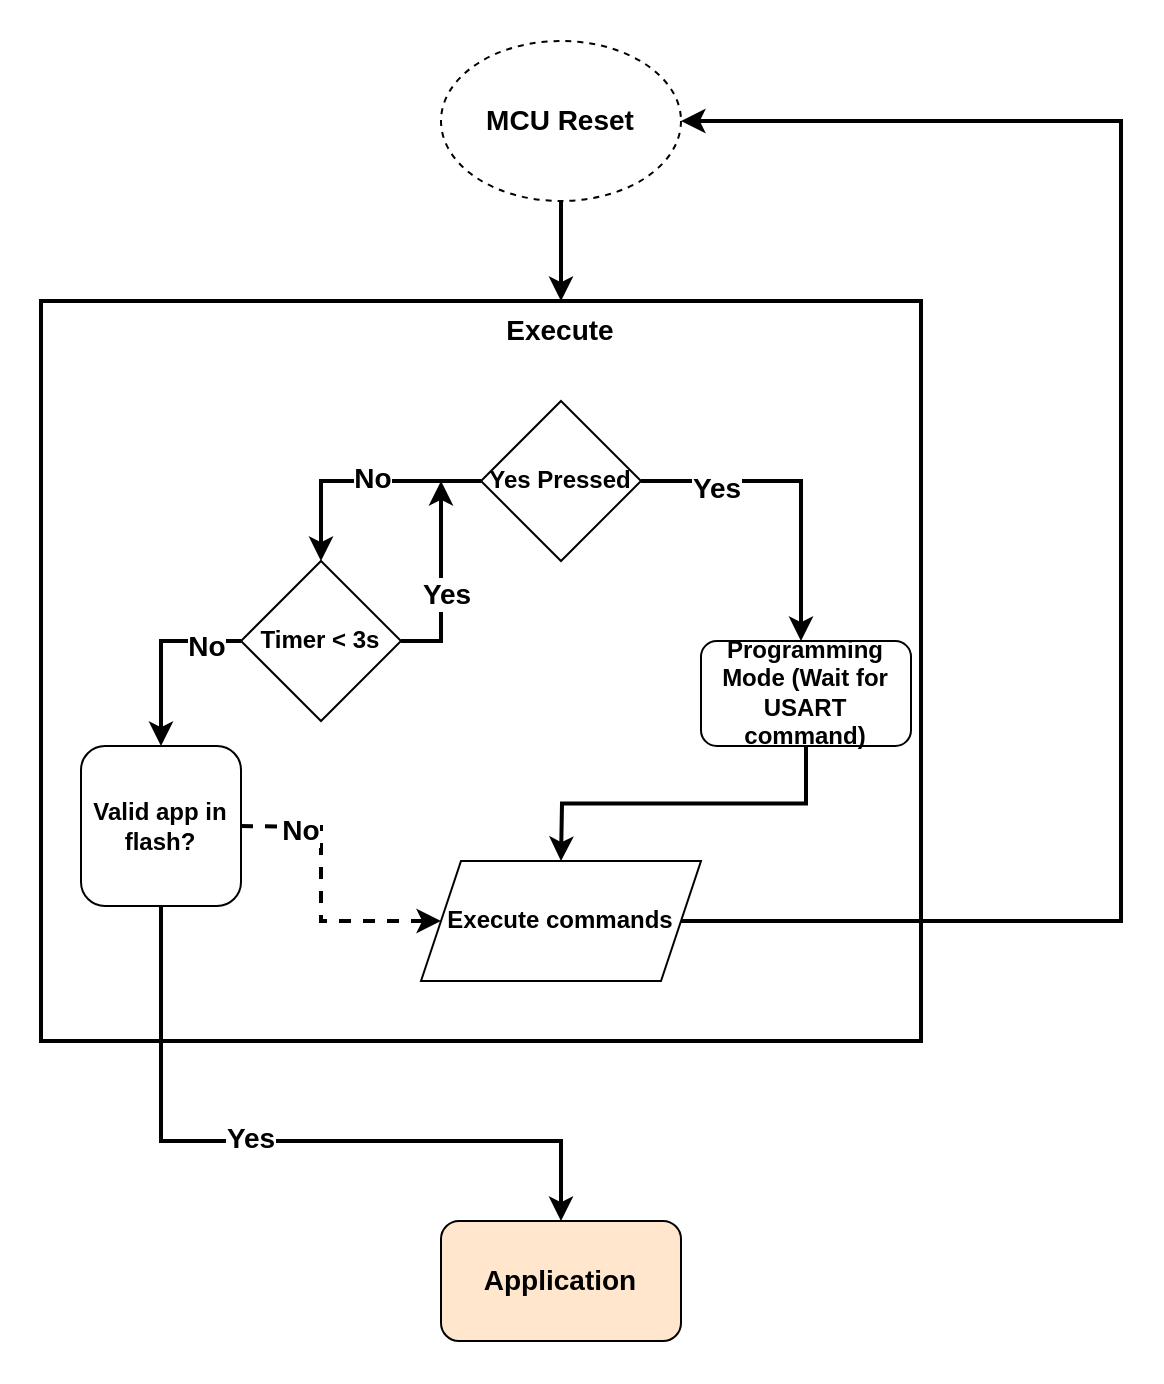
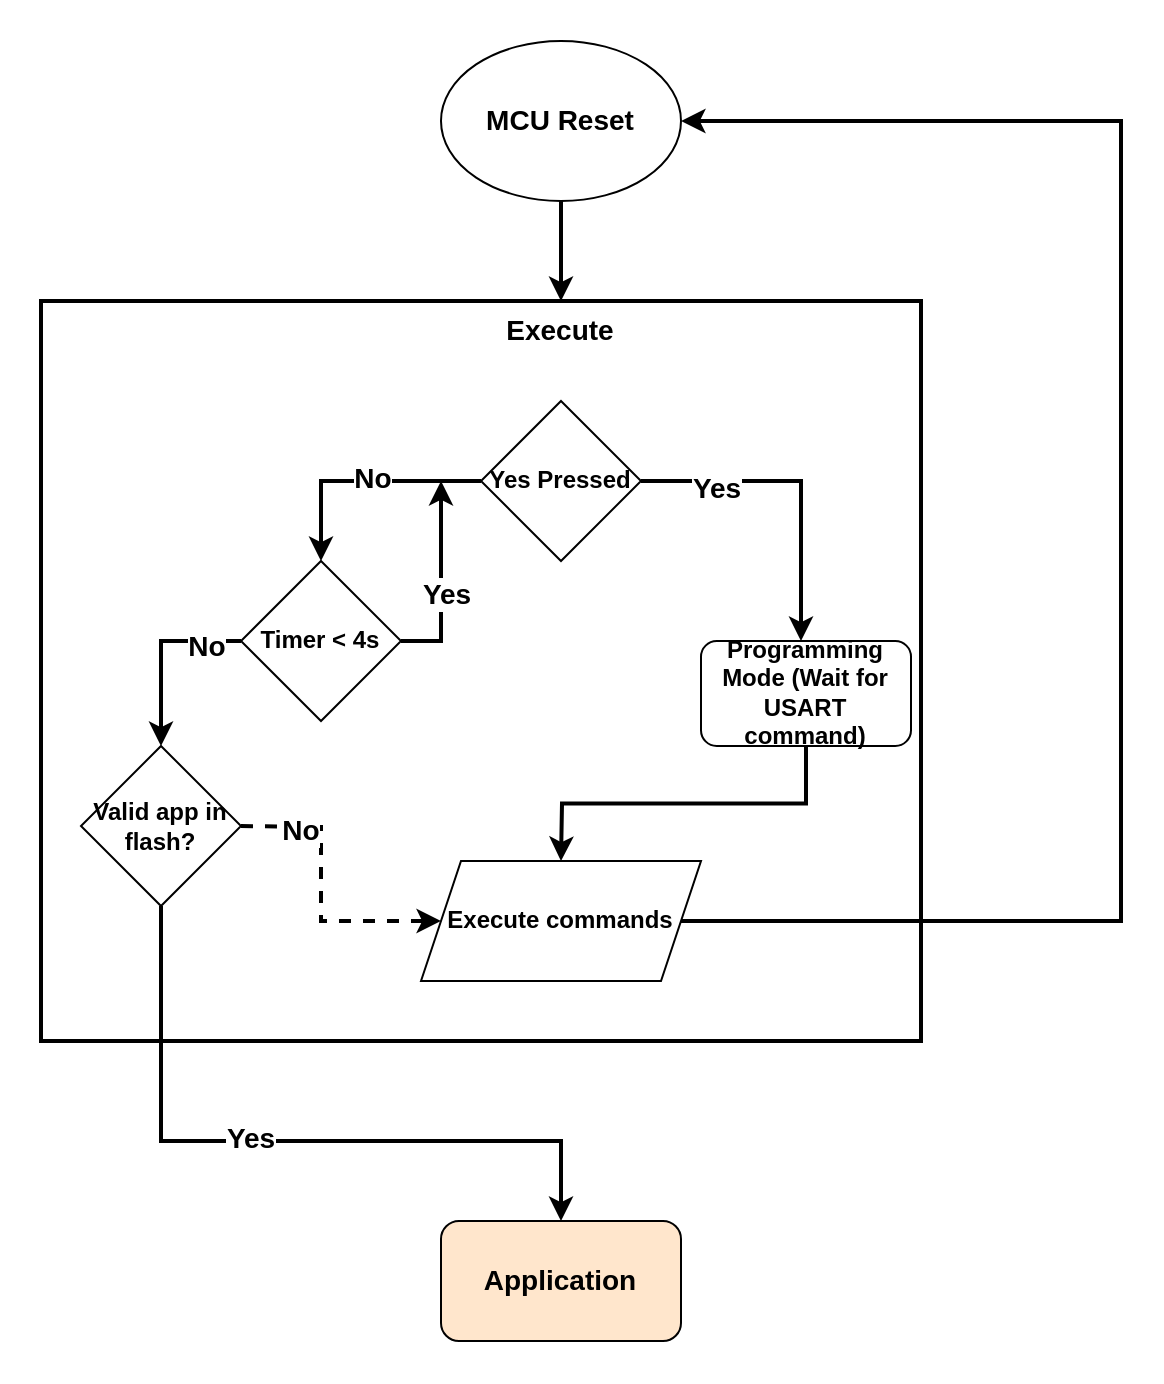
(561, 121) -> (561, 121)
(321, 641) -> (321, 641)
(161, 826) -> (161, 826)
